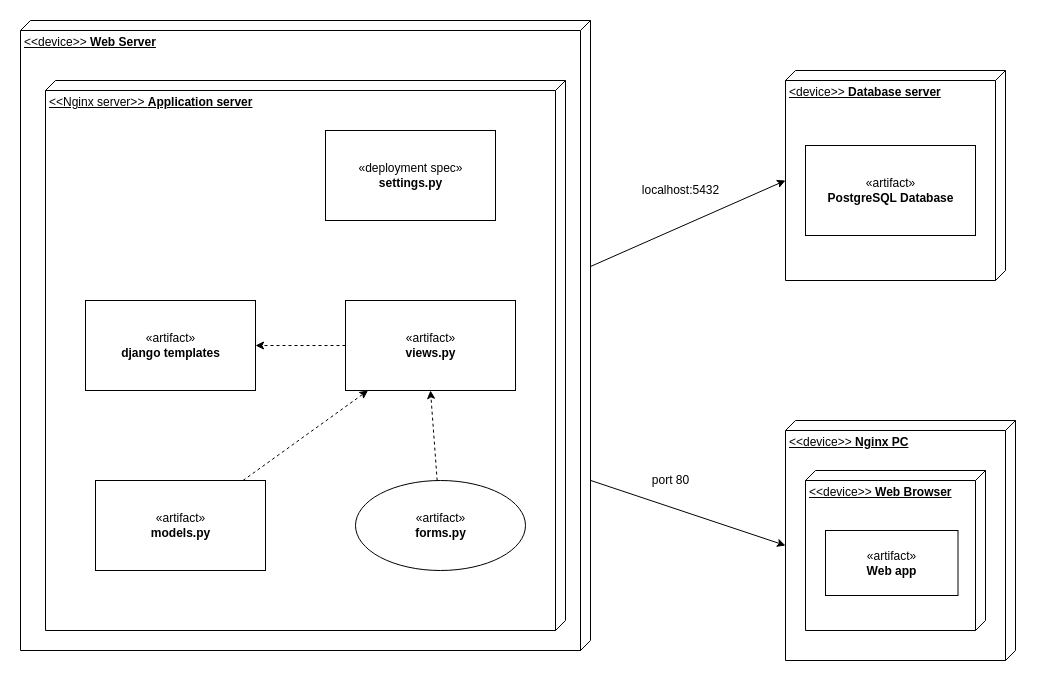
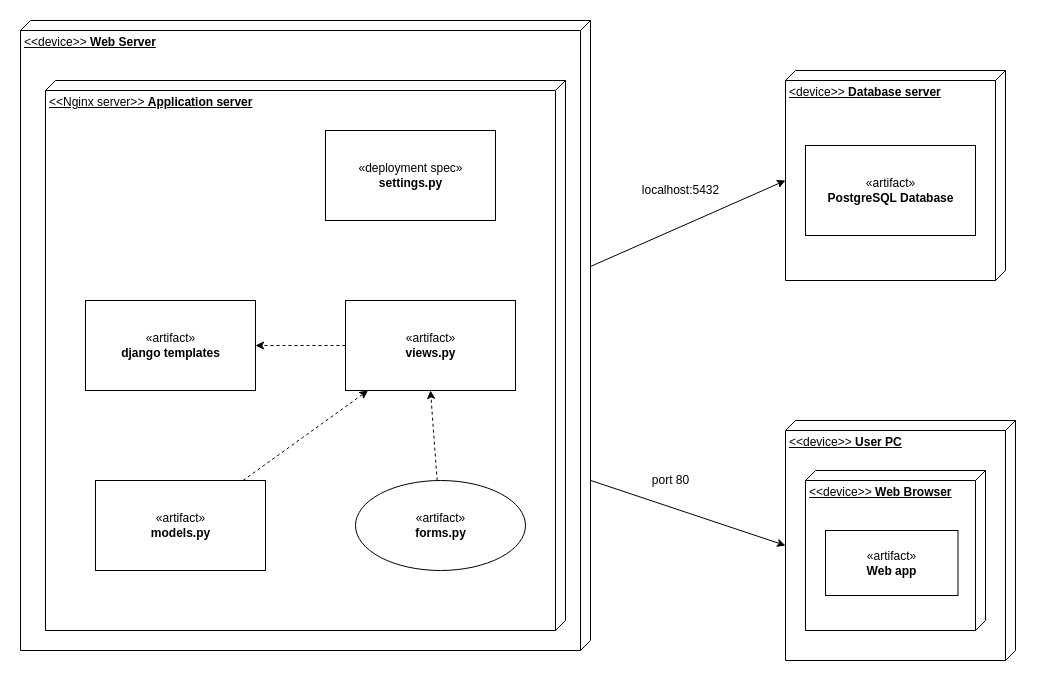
(847, 443) -> (845, 443)
